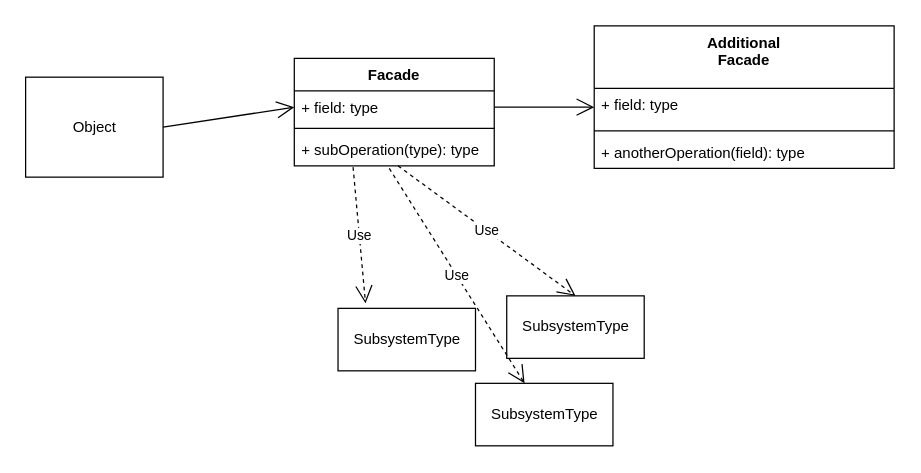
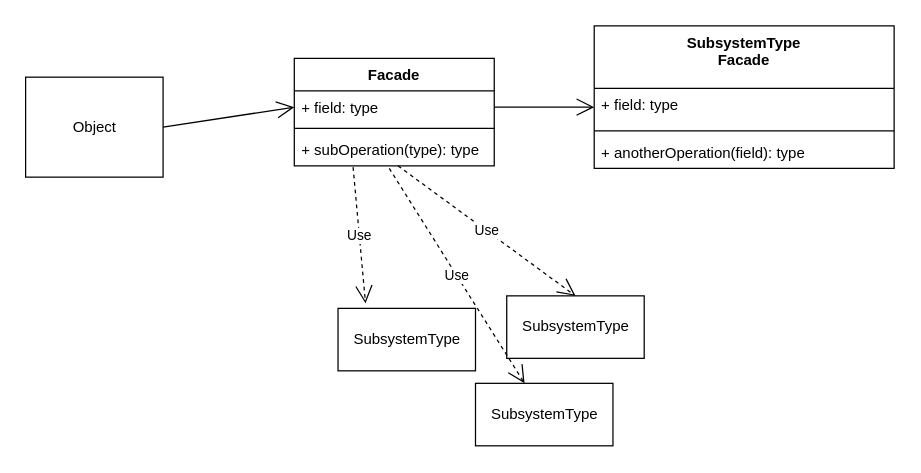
(744, 43) -> (744, 43)
